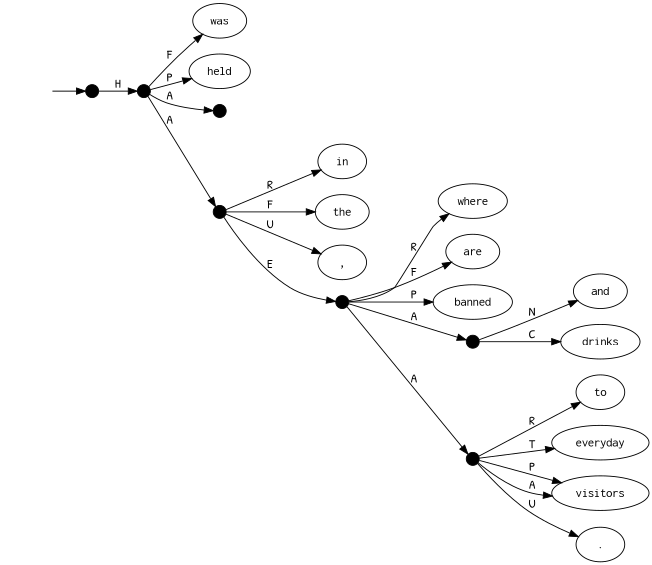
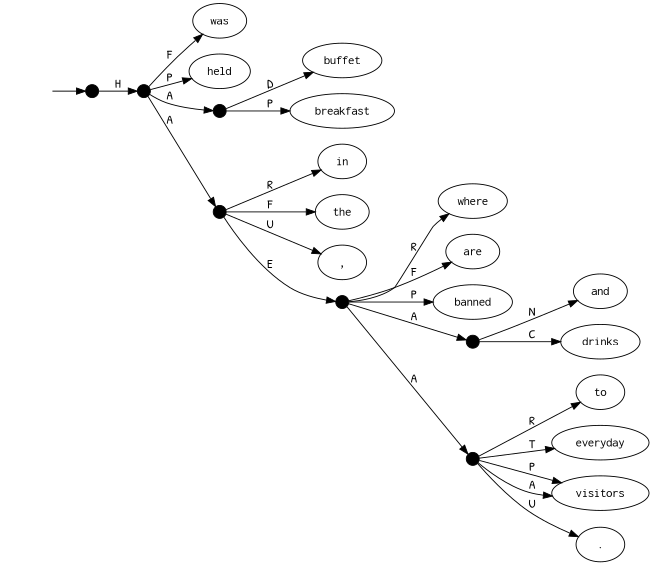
none -> (342, 60)
none -> (342, 111)
